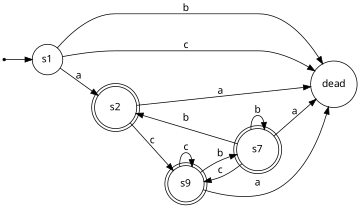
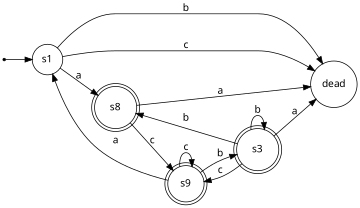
(116, 108) -> (116, 108)
(258, 150) -> (258, 150)
(284, 184) -> (97, 148)
